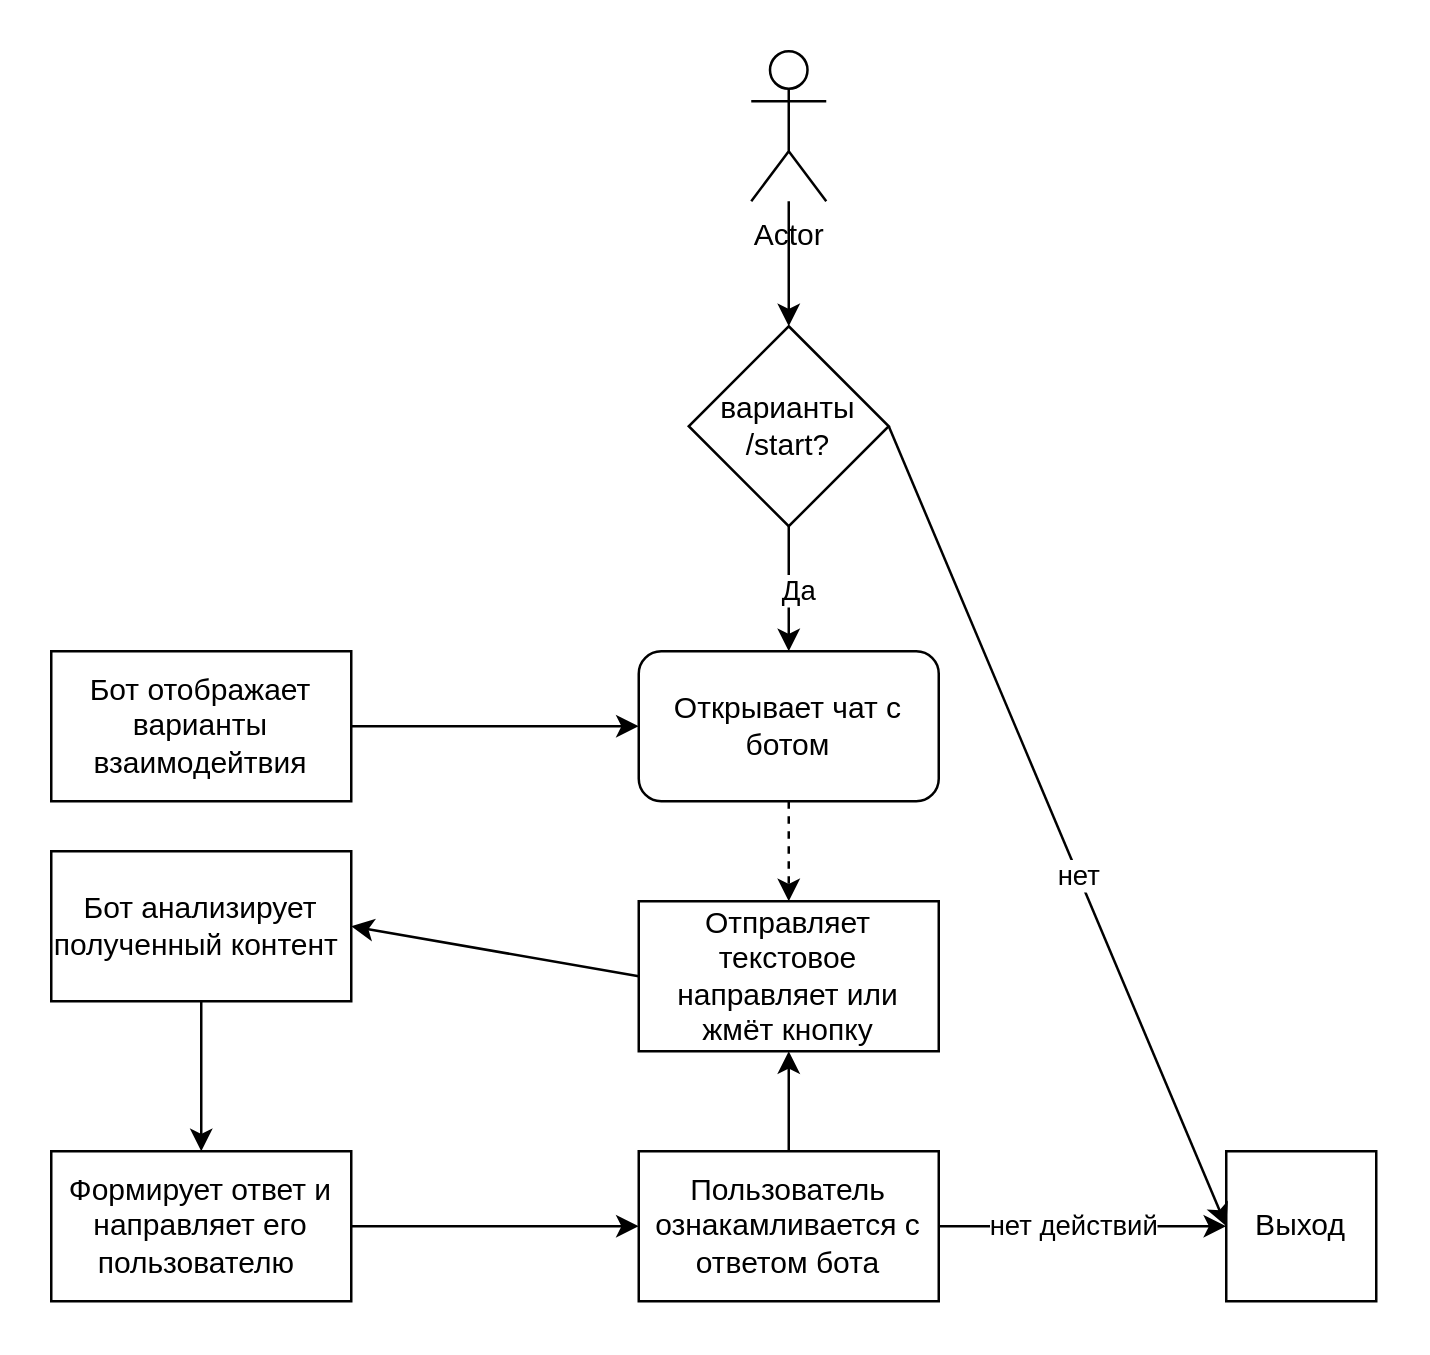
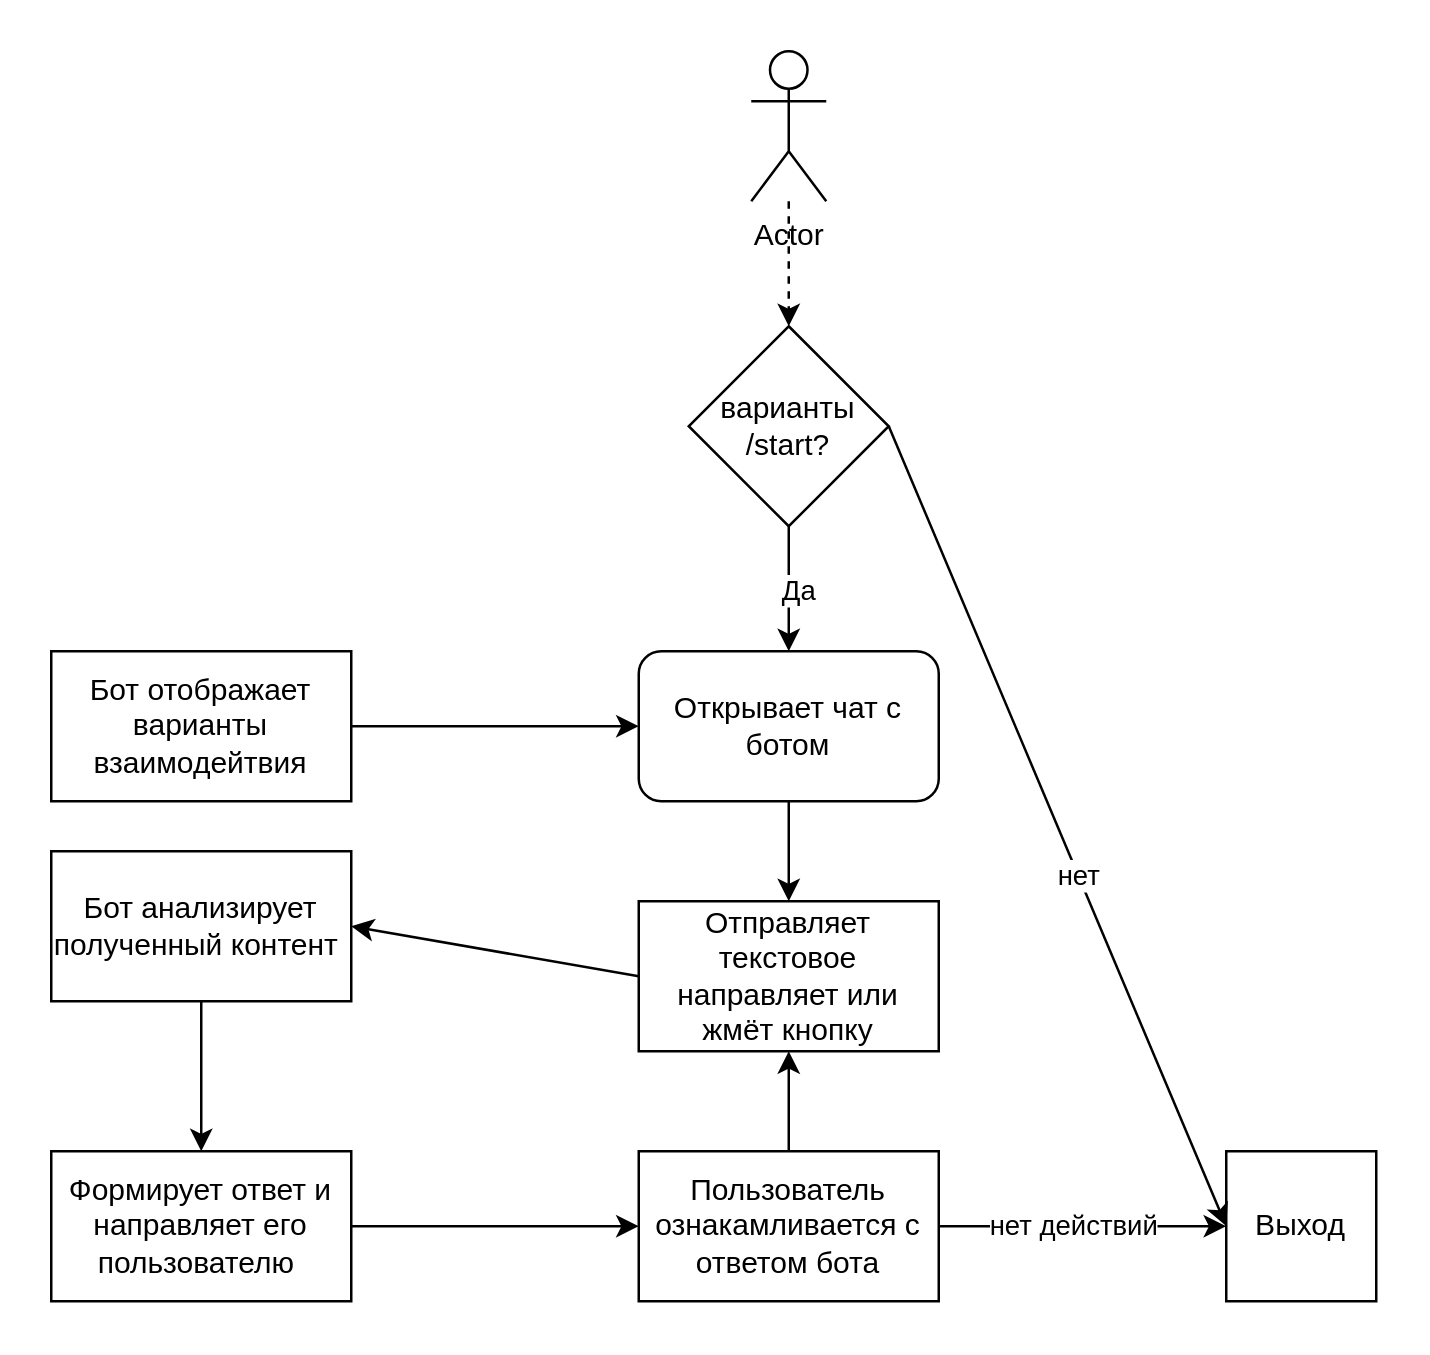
(789, 257) -> (789, 257)
(789, 842) -> (789, 842)
